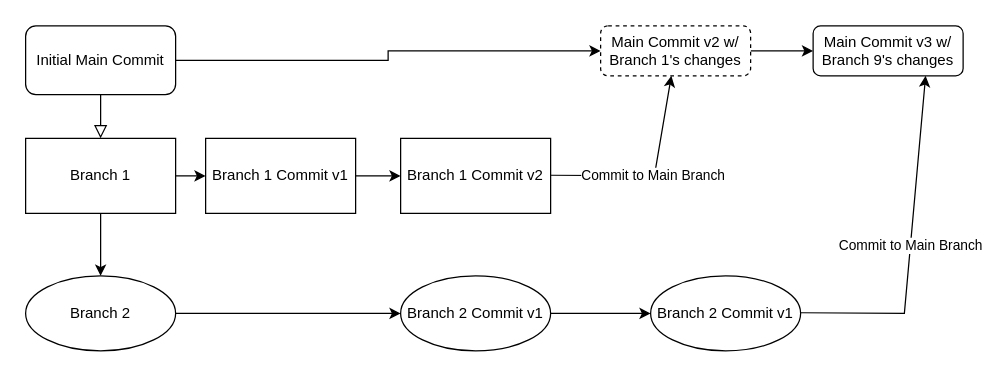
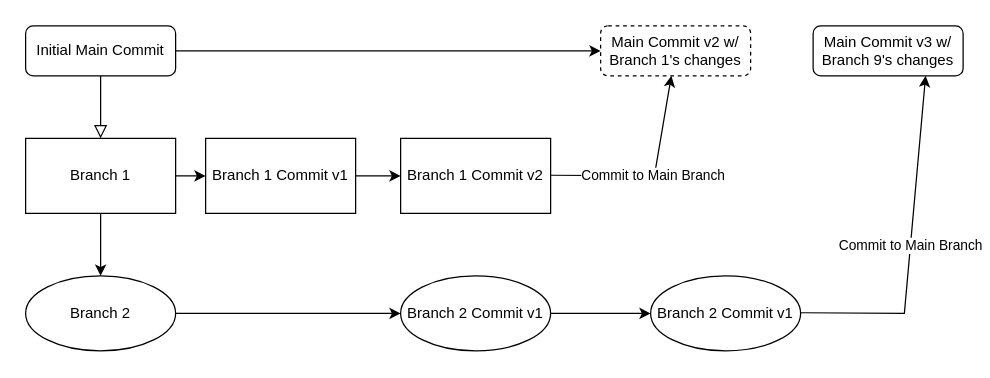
(778, 51) -> none
(101, 60) -> (101, 51)
